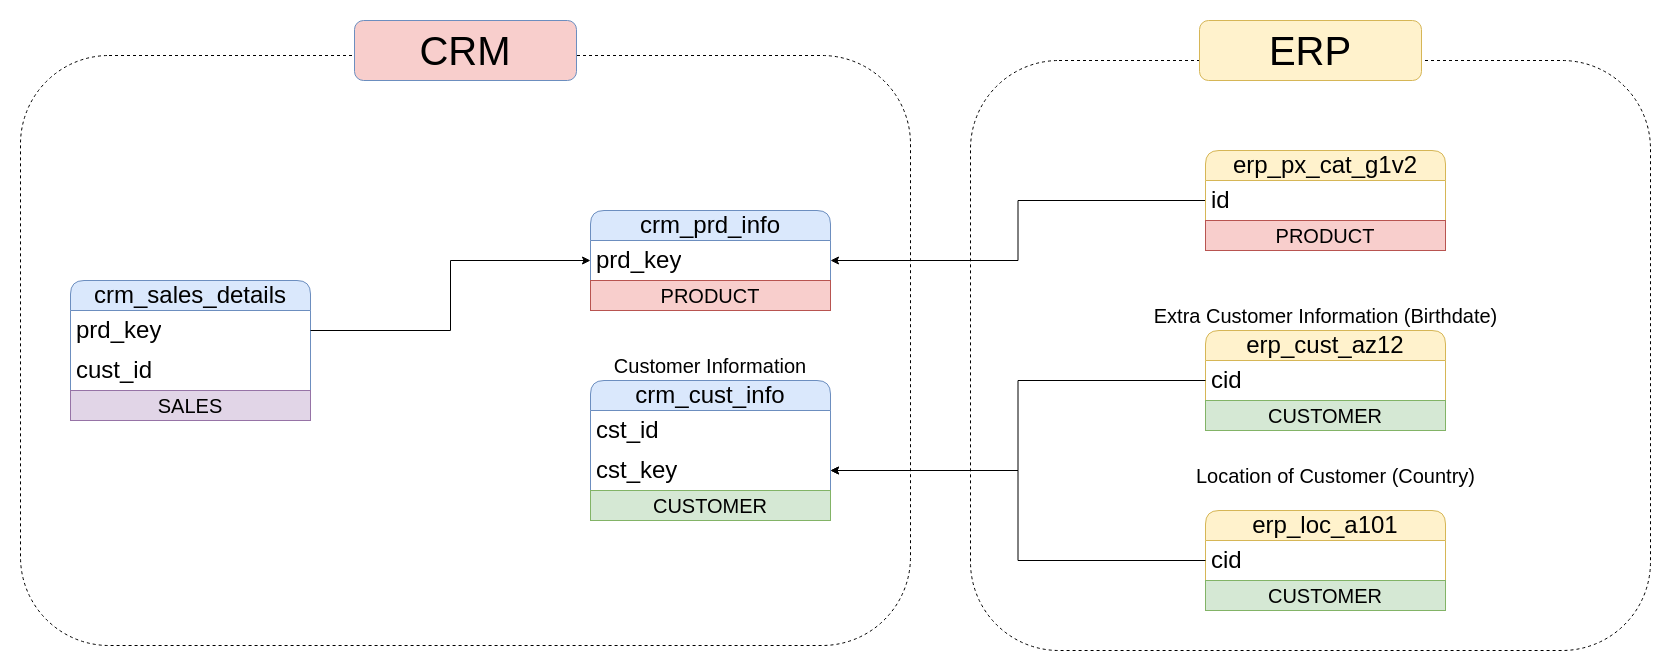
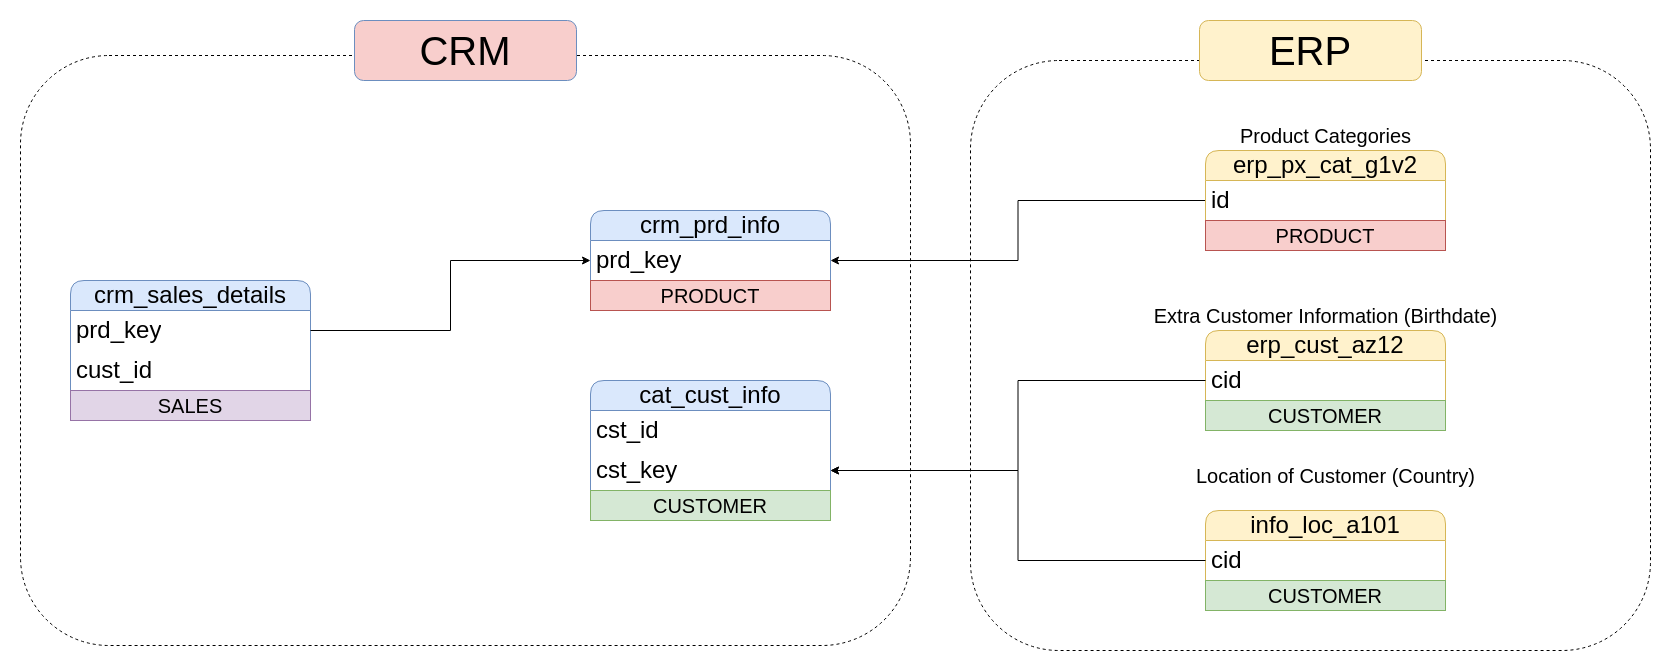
none -> (1326, 136)
(711, 366) -> none
(711, 396) -> (711, 396)
(1326, 526) -> (1326, 526)
